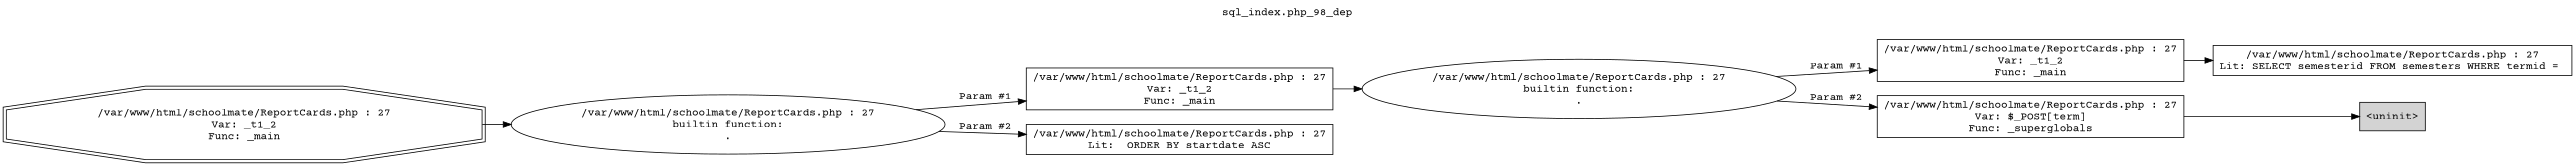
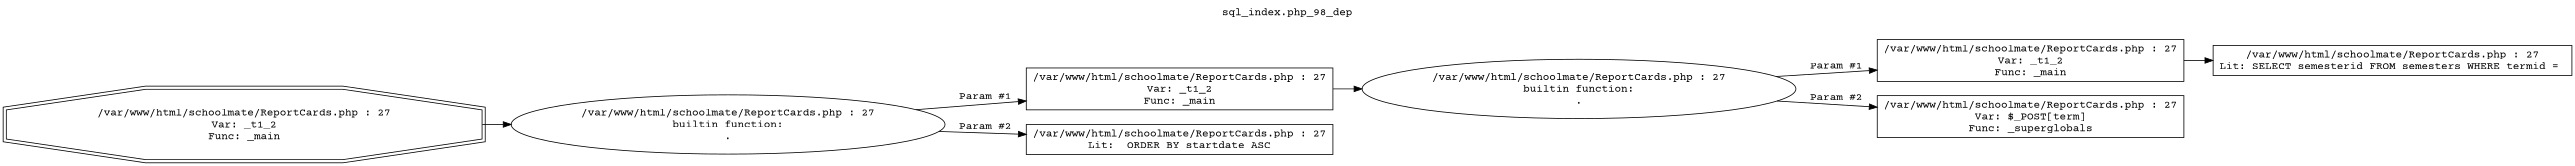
(2392, 117) -> none
